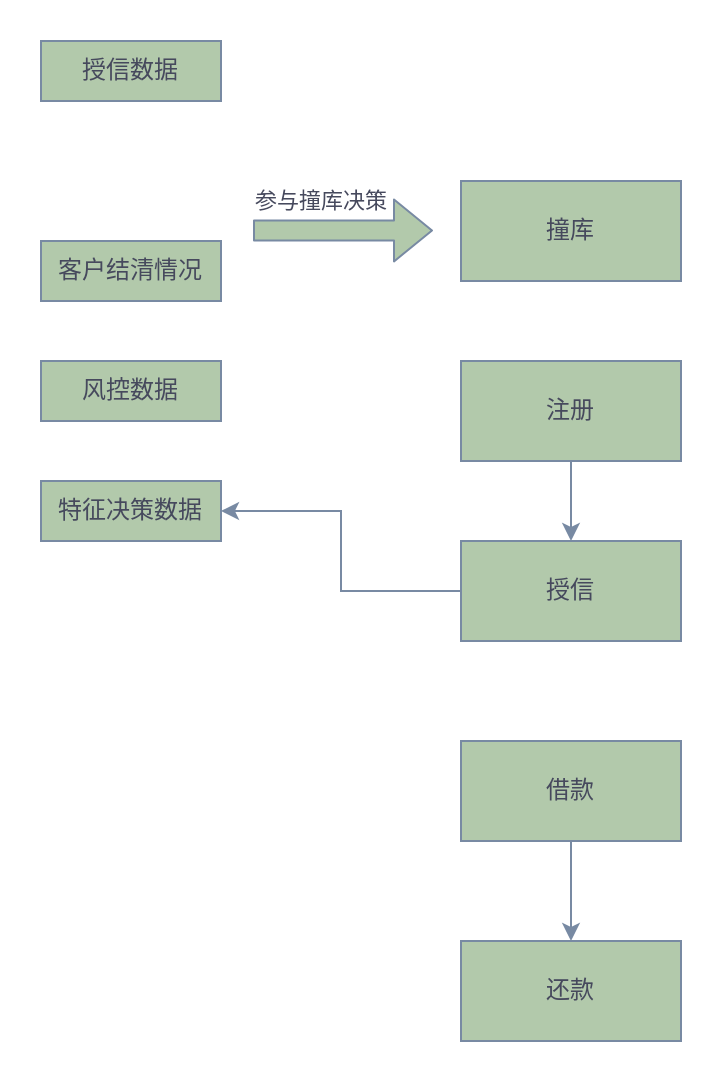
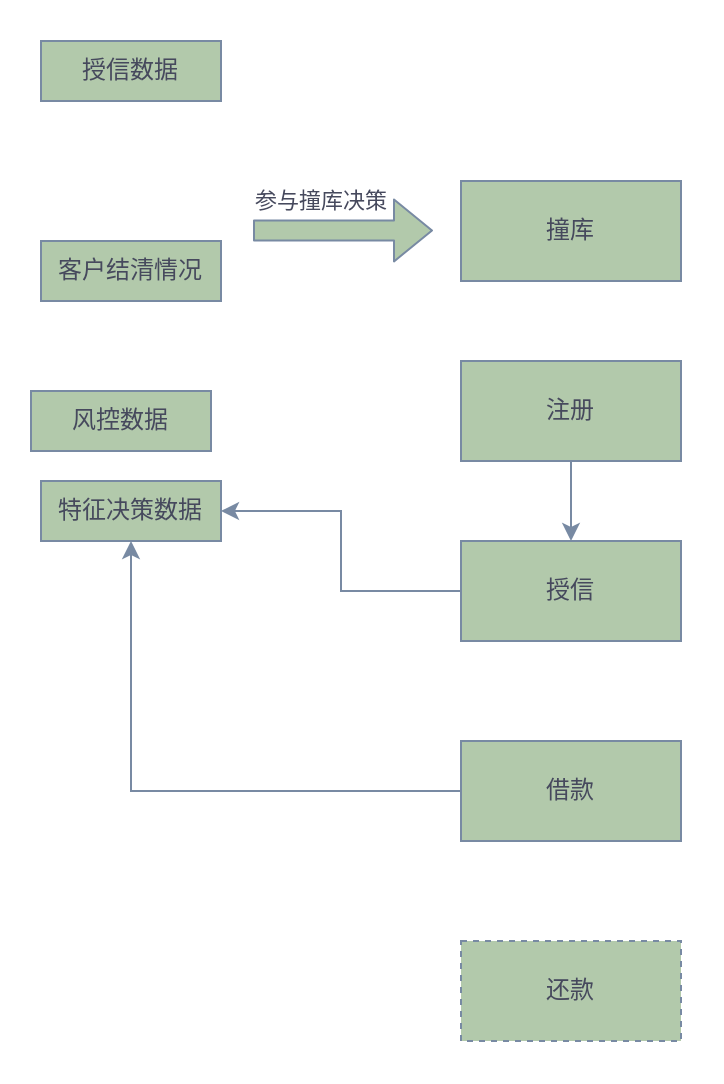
(131, 391) -> (121, 421)
(571, 884) -> (178, 791)
(571, 991) -> (571, 991)
